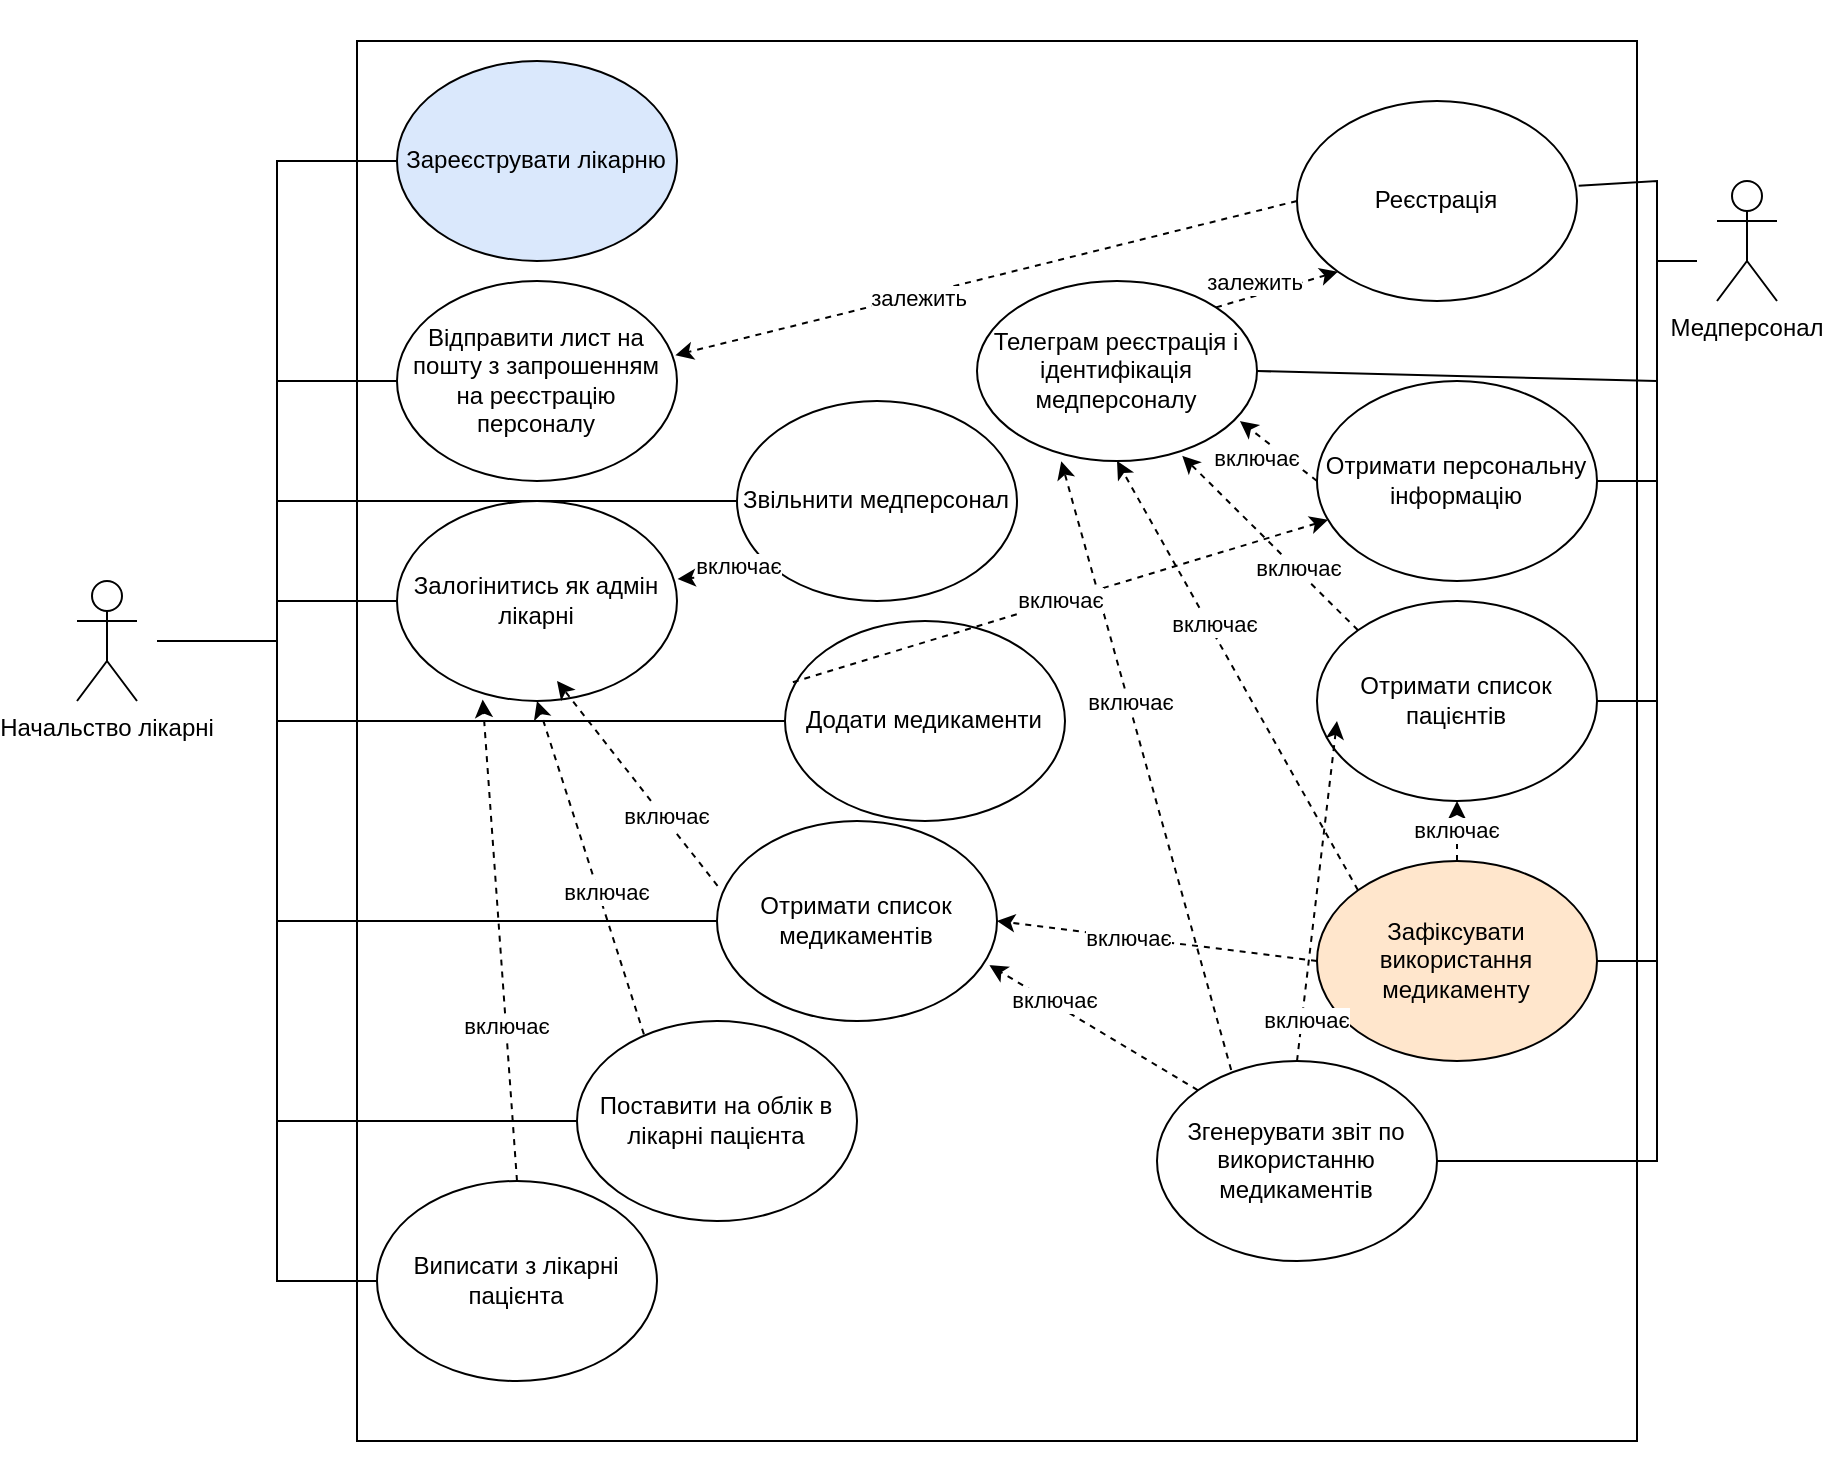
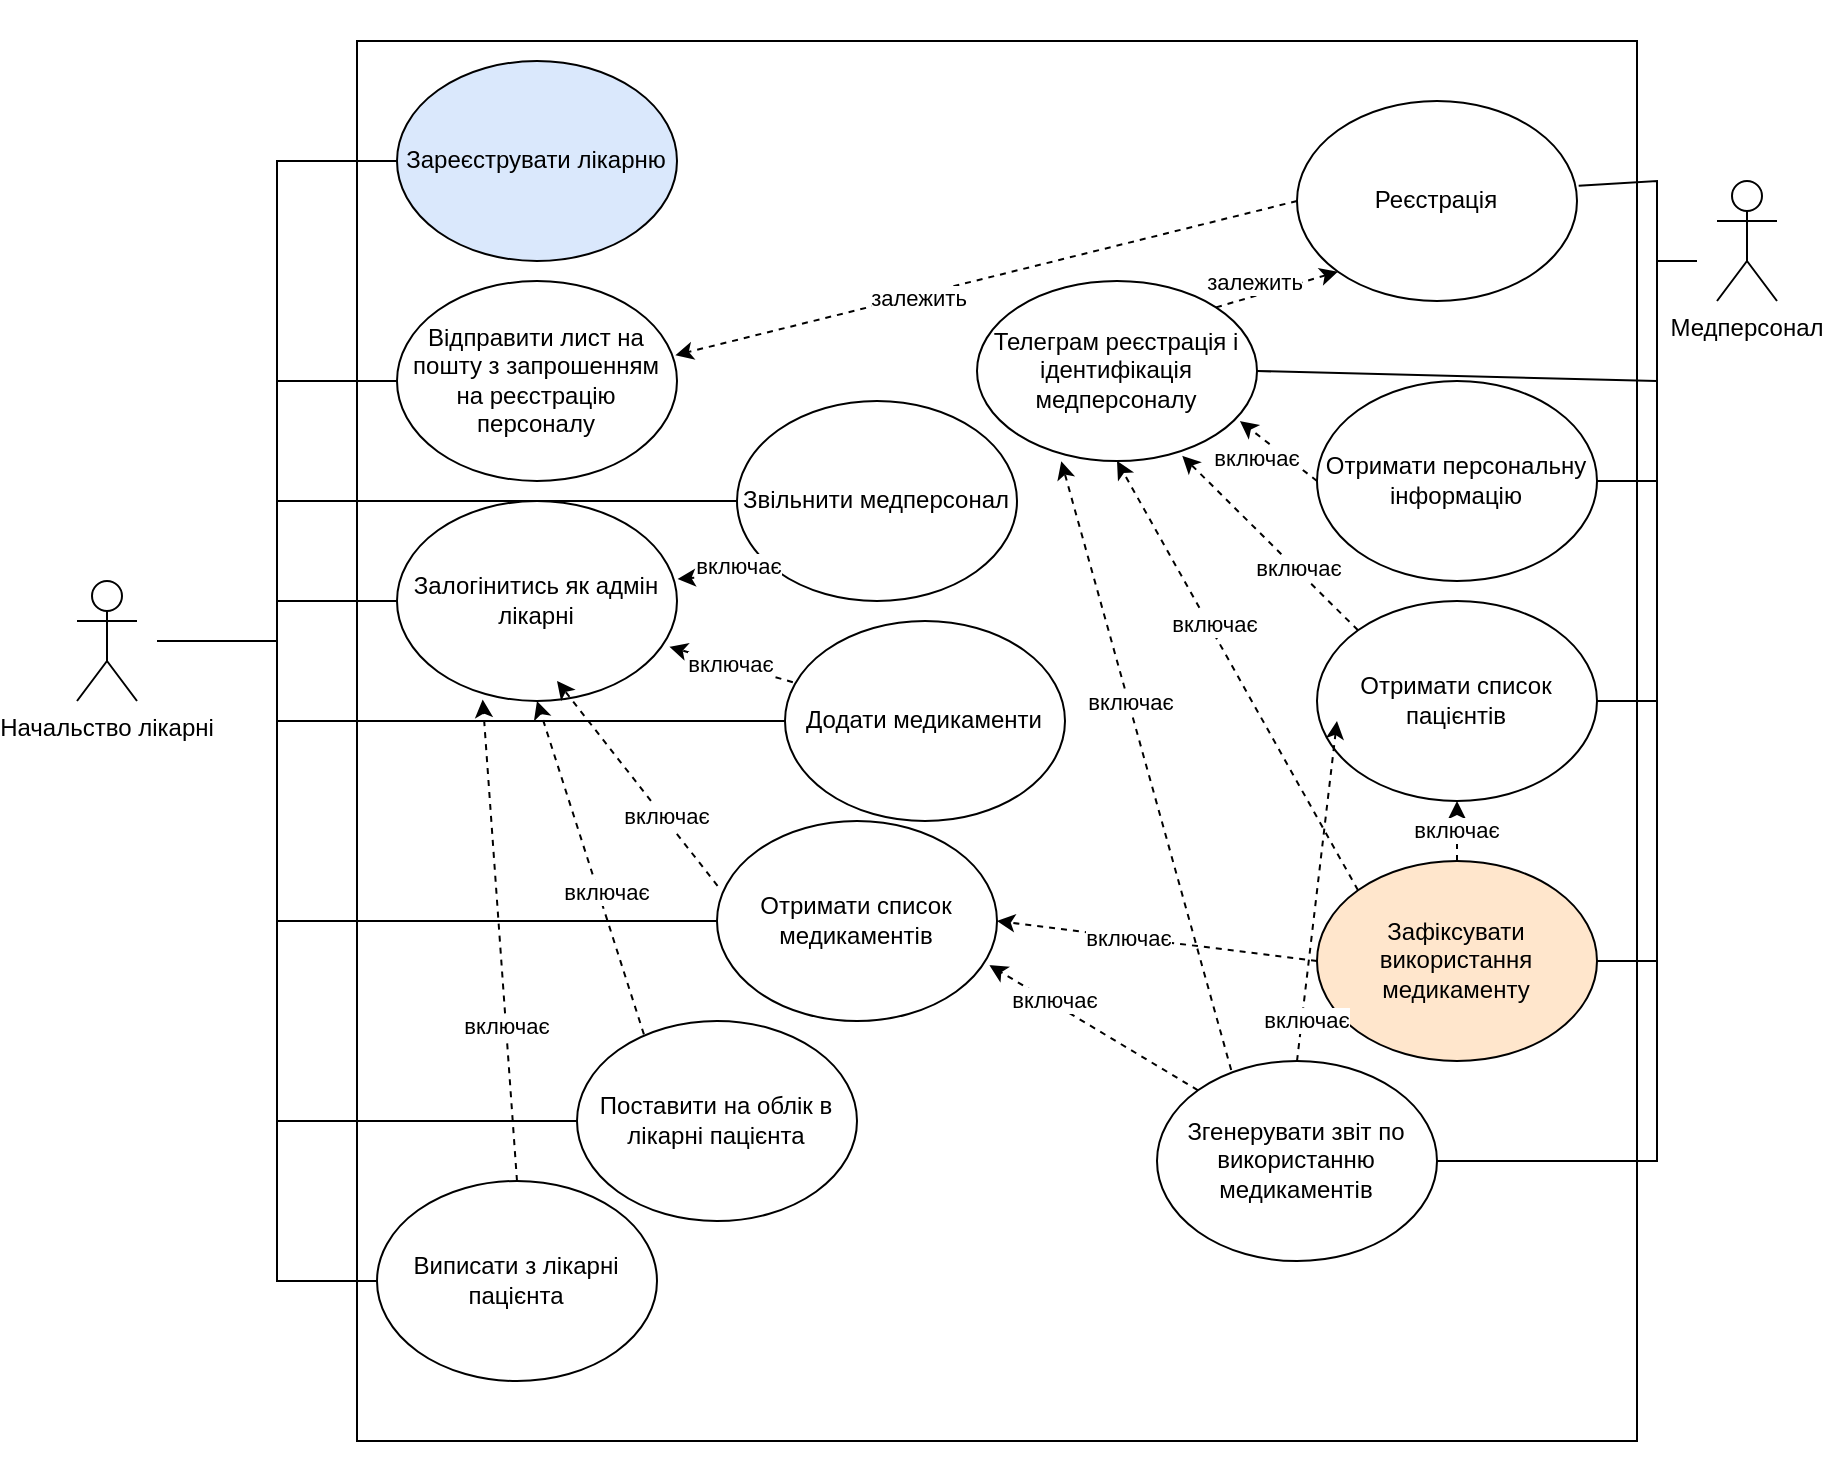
(906, 648) -> (735, 666)
